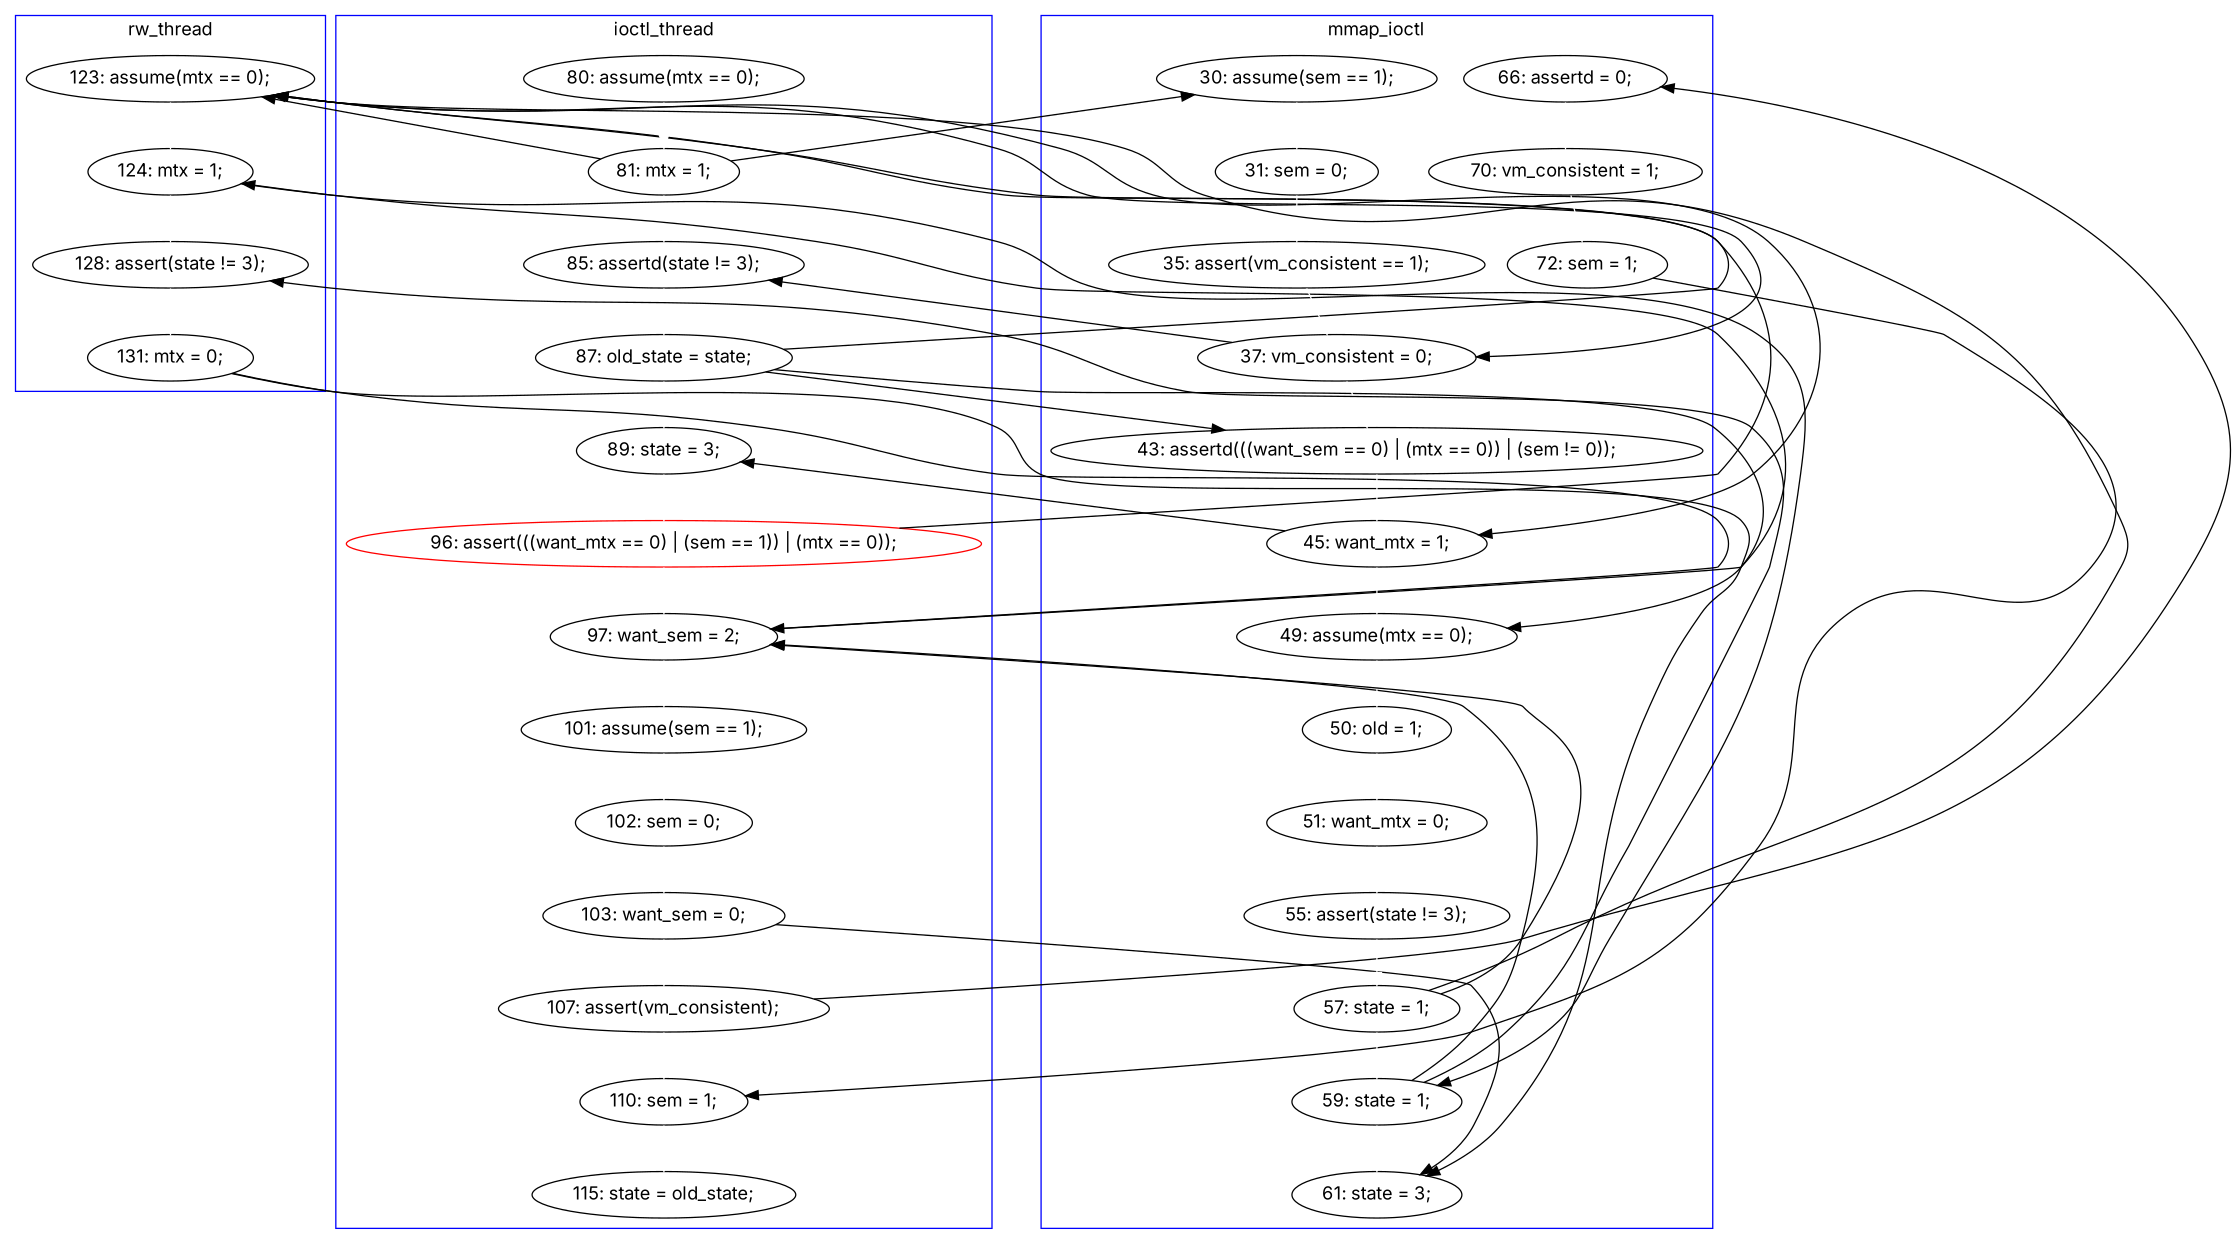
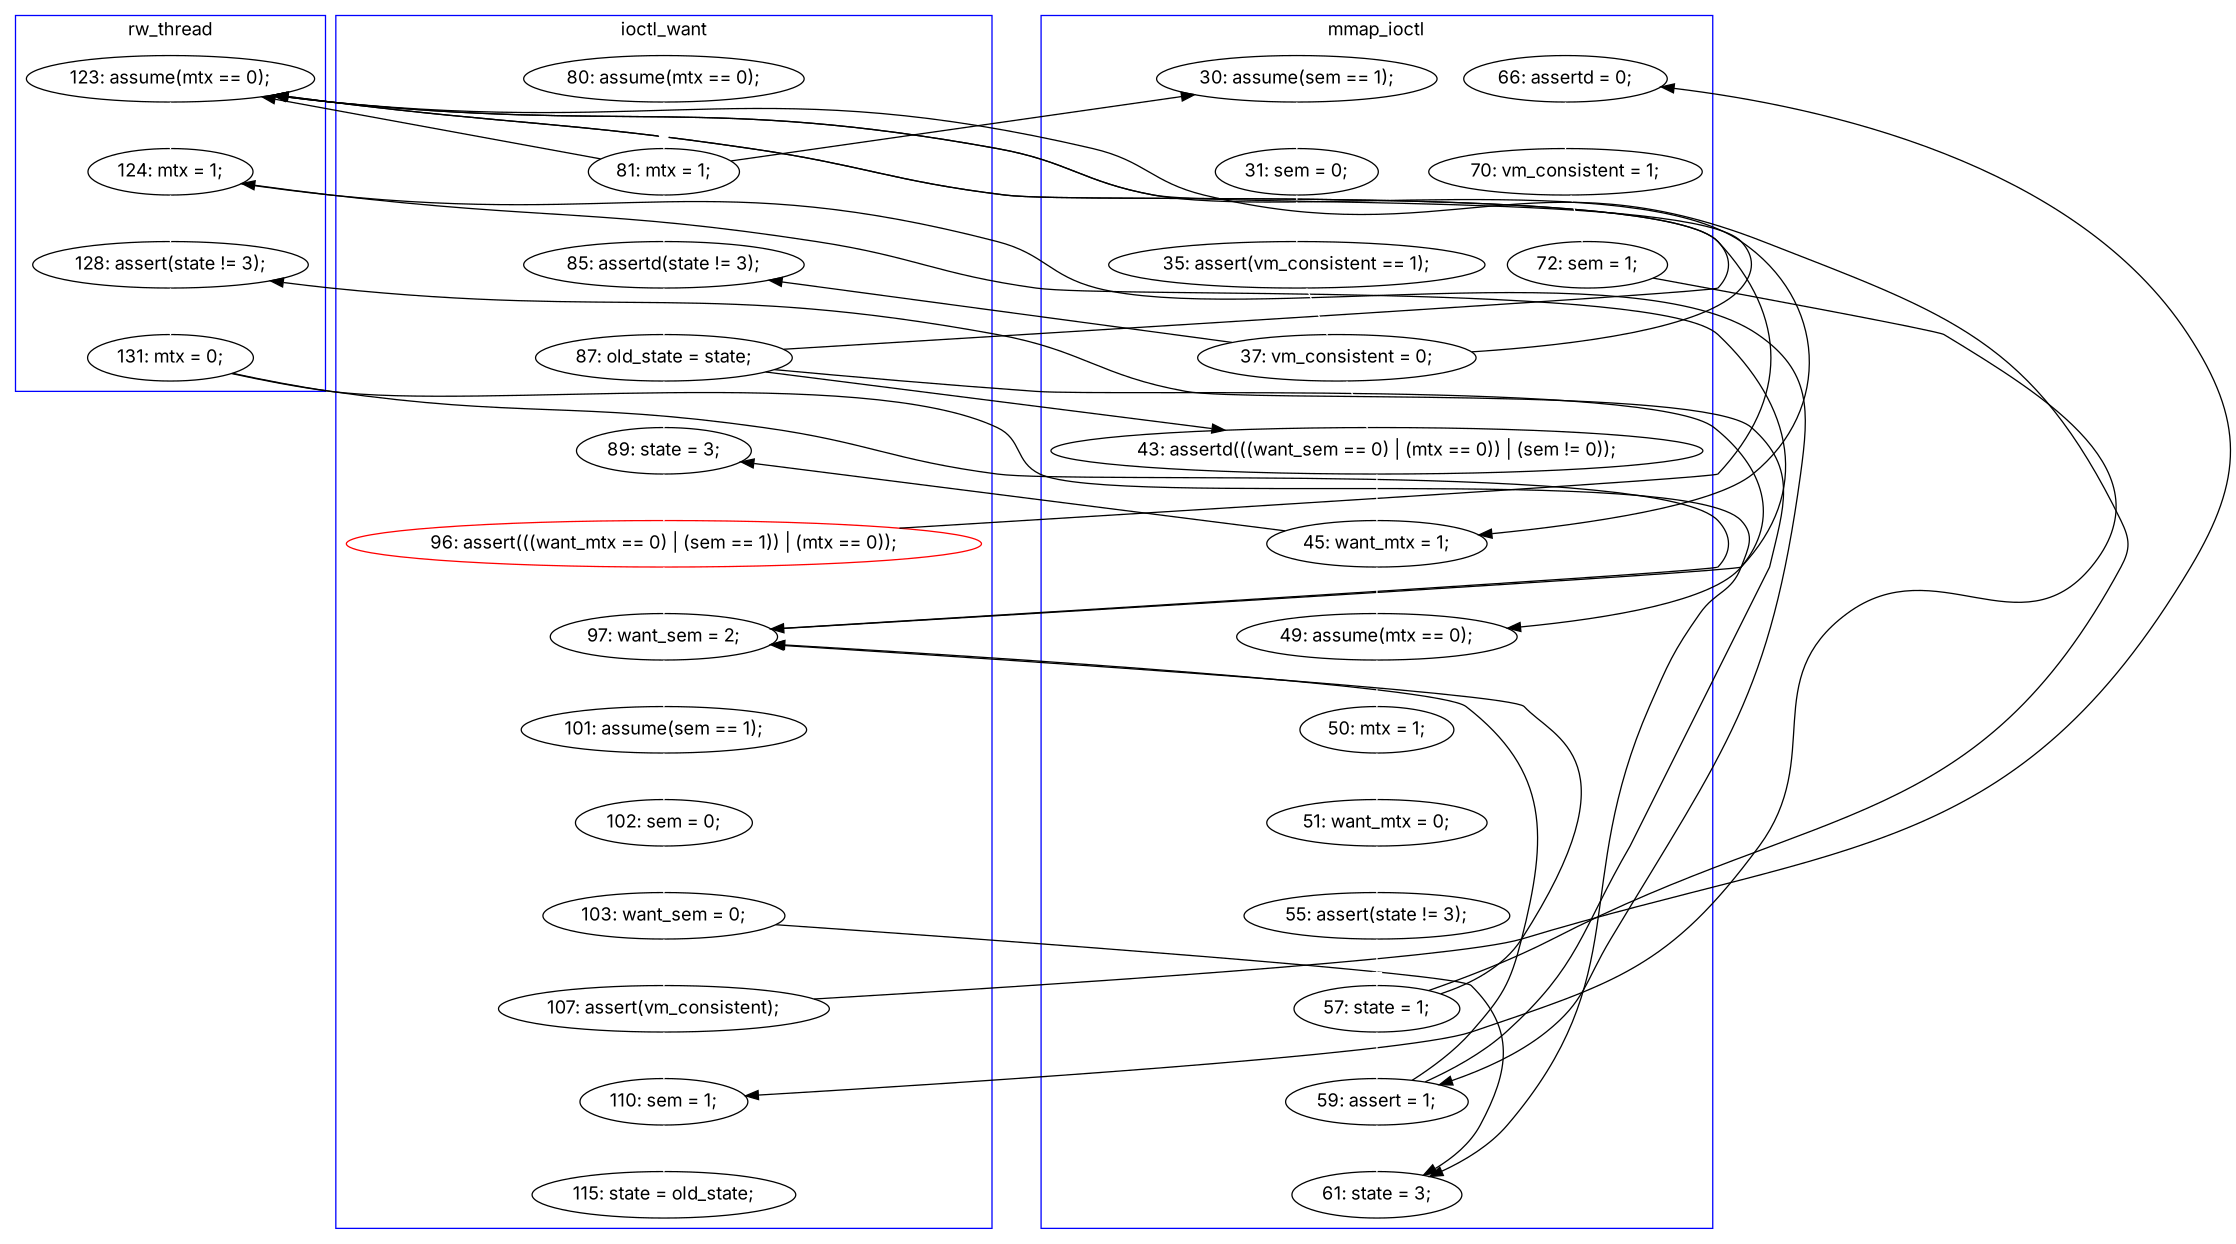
(664, 30) -> (664, 30)
(1000, 149) -> (1178, 197)
(1377, 730) -> (1377, 730)
(1377, 1102) -> (1377, 1102)
